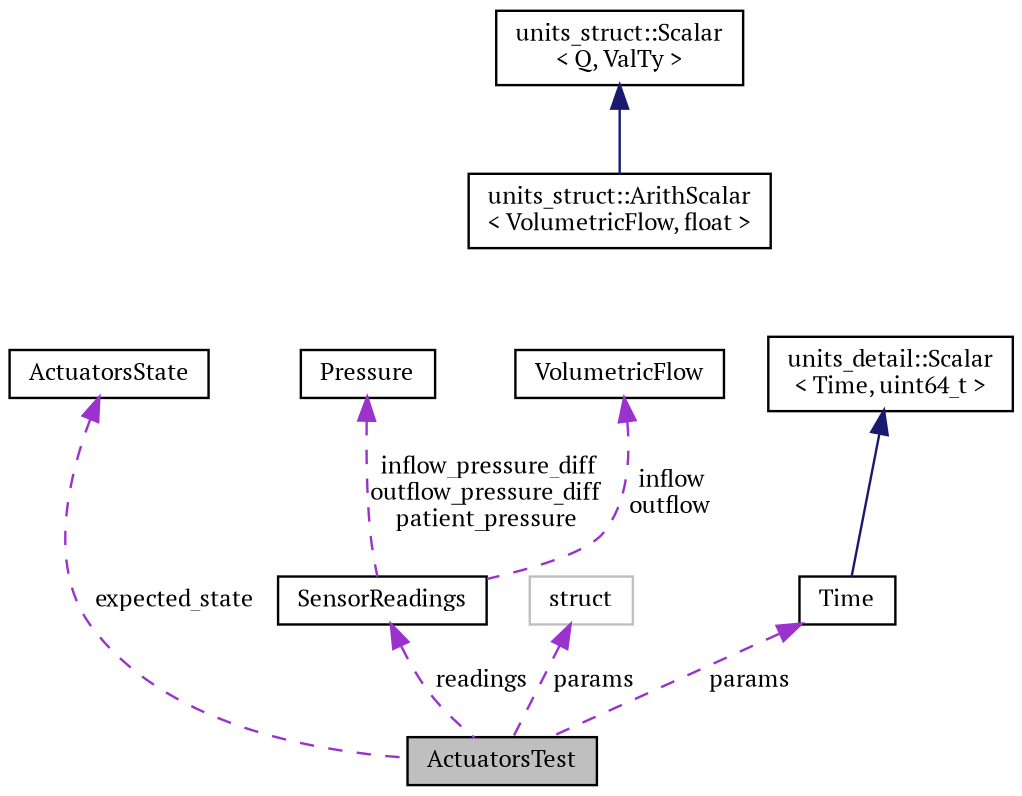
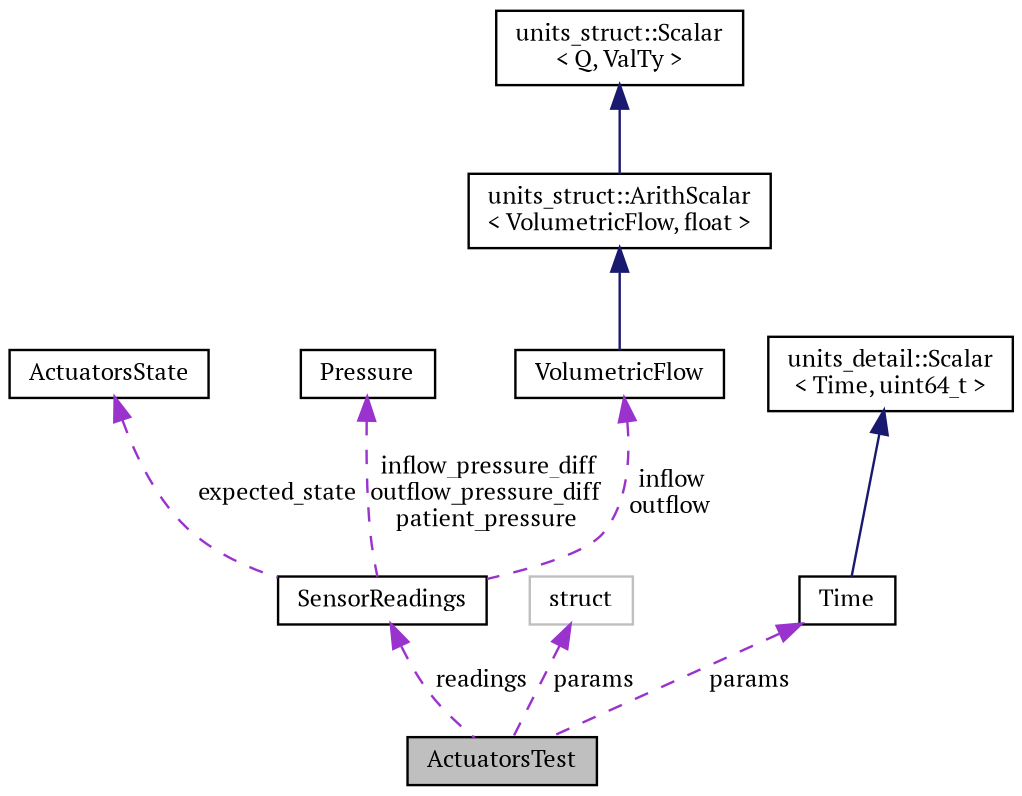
none -> (620, 311)
(140, 674) -> (179, 520)
